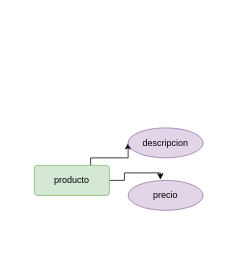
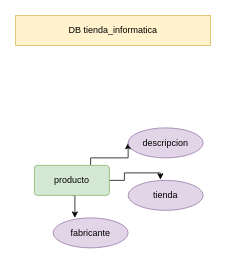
none -> (113, 30)
(165, 195) -> (165, 195)
none -> (75, 211)
none -> (90, 233)
